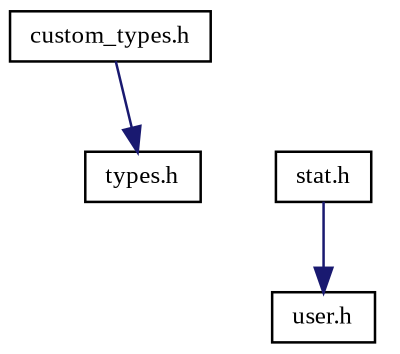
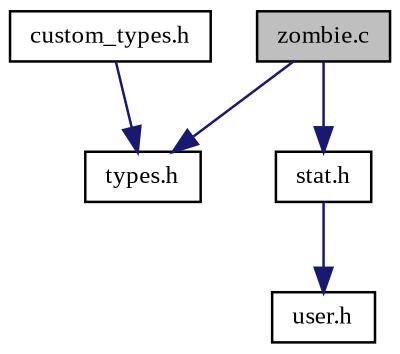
none -> (324, 36)
